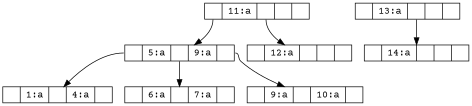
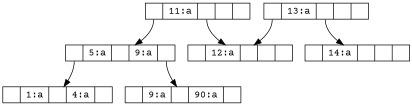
none -> (268, 31)
(328, 94) -> (206, 94)
(180, 95) -> none
